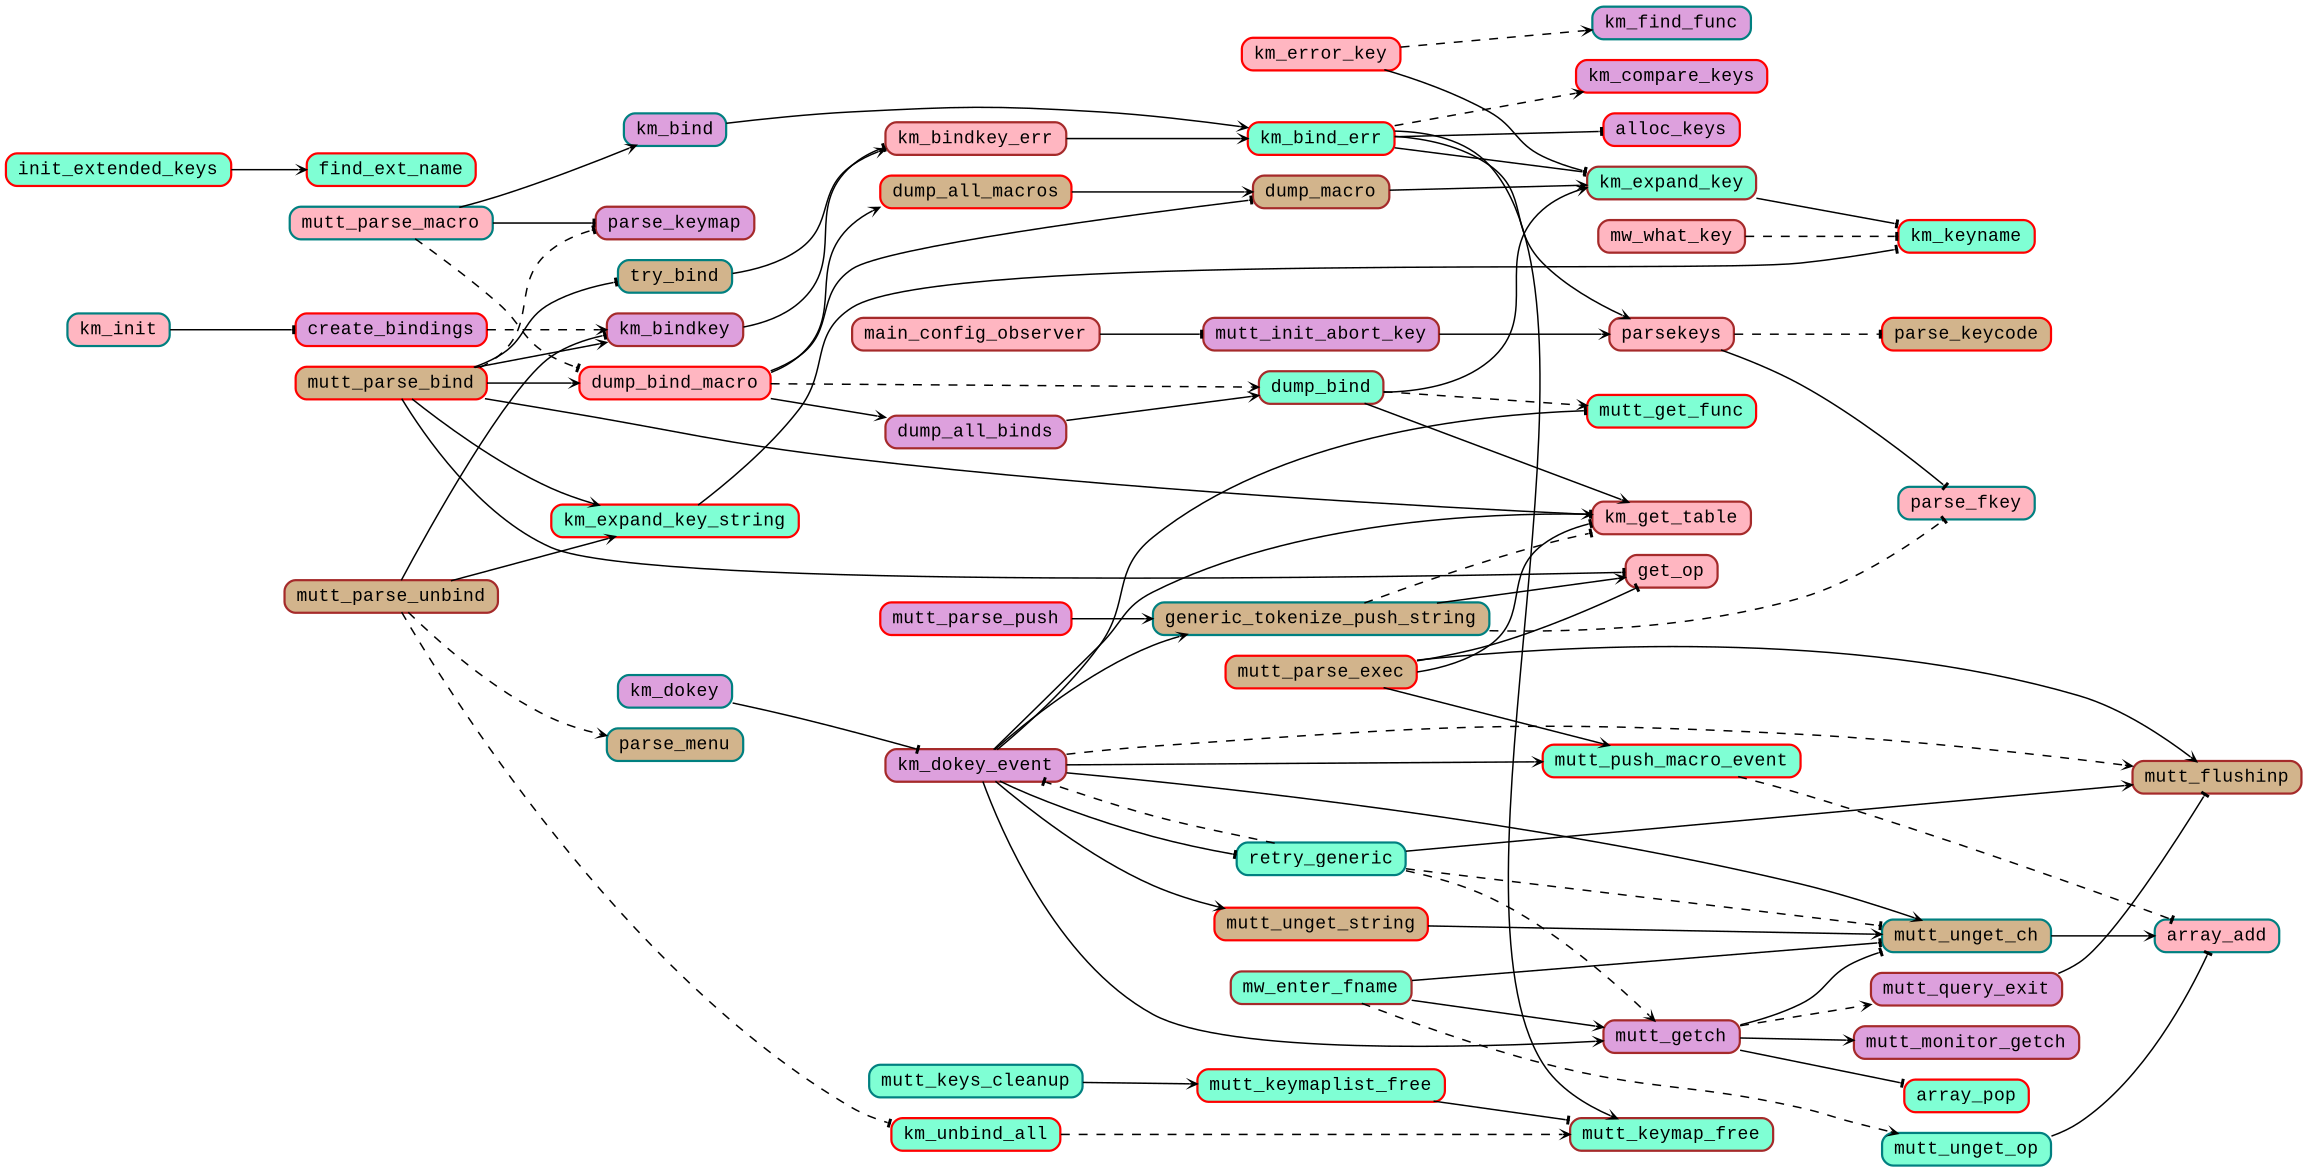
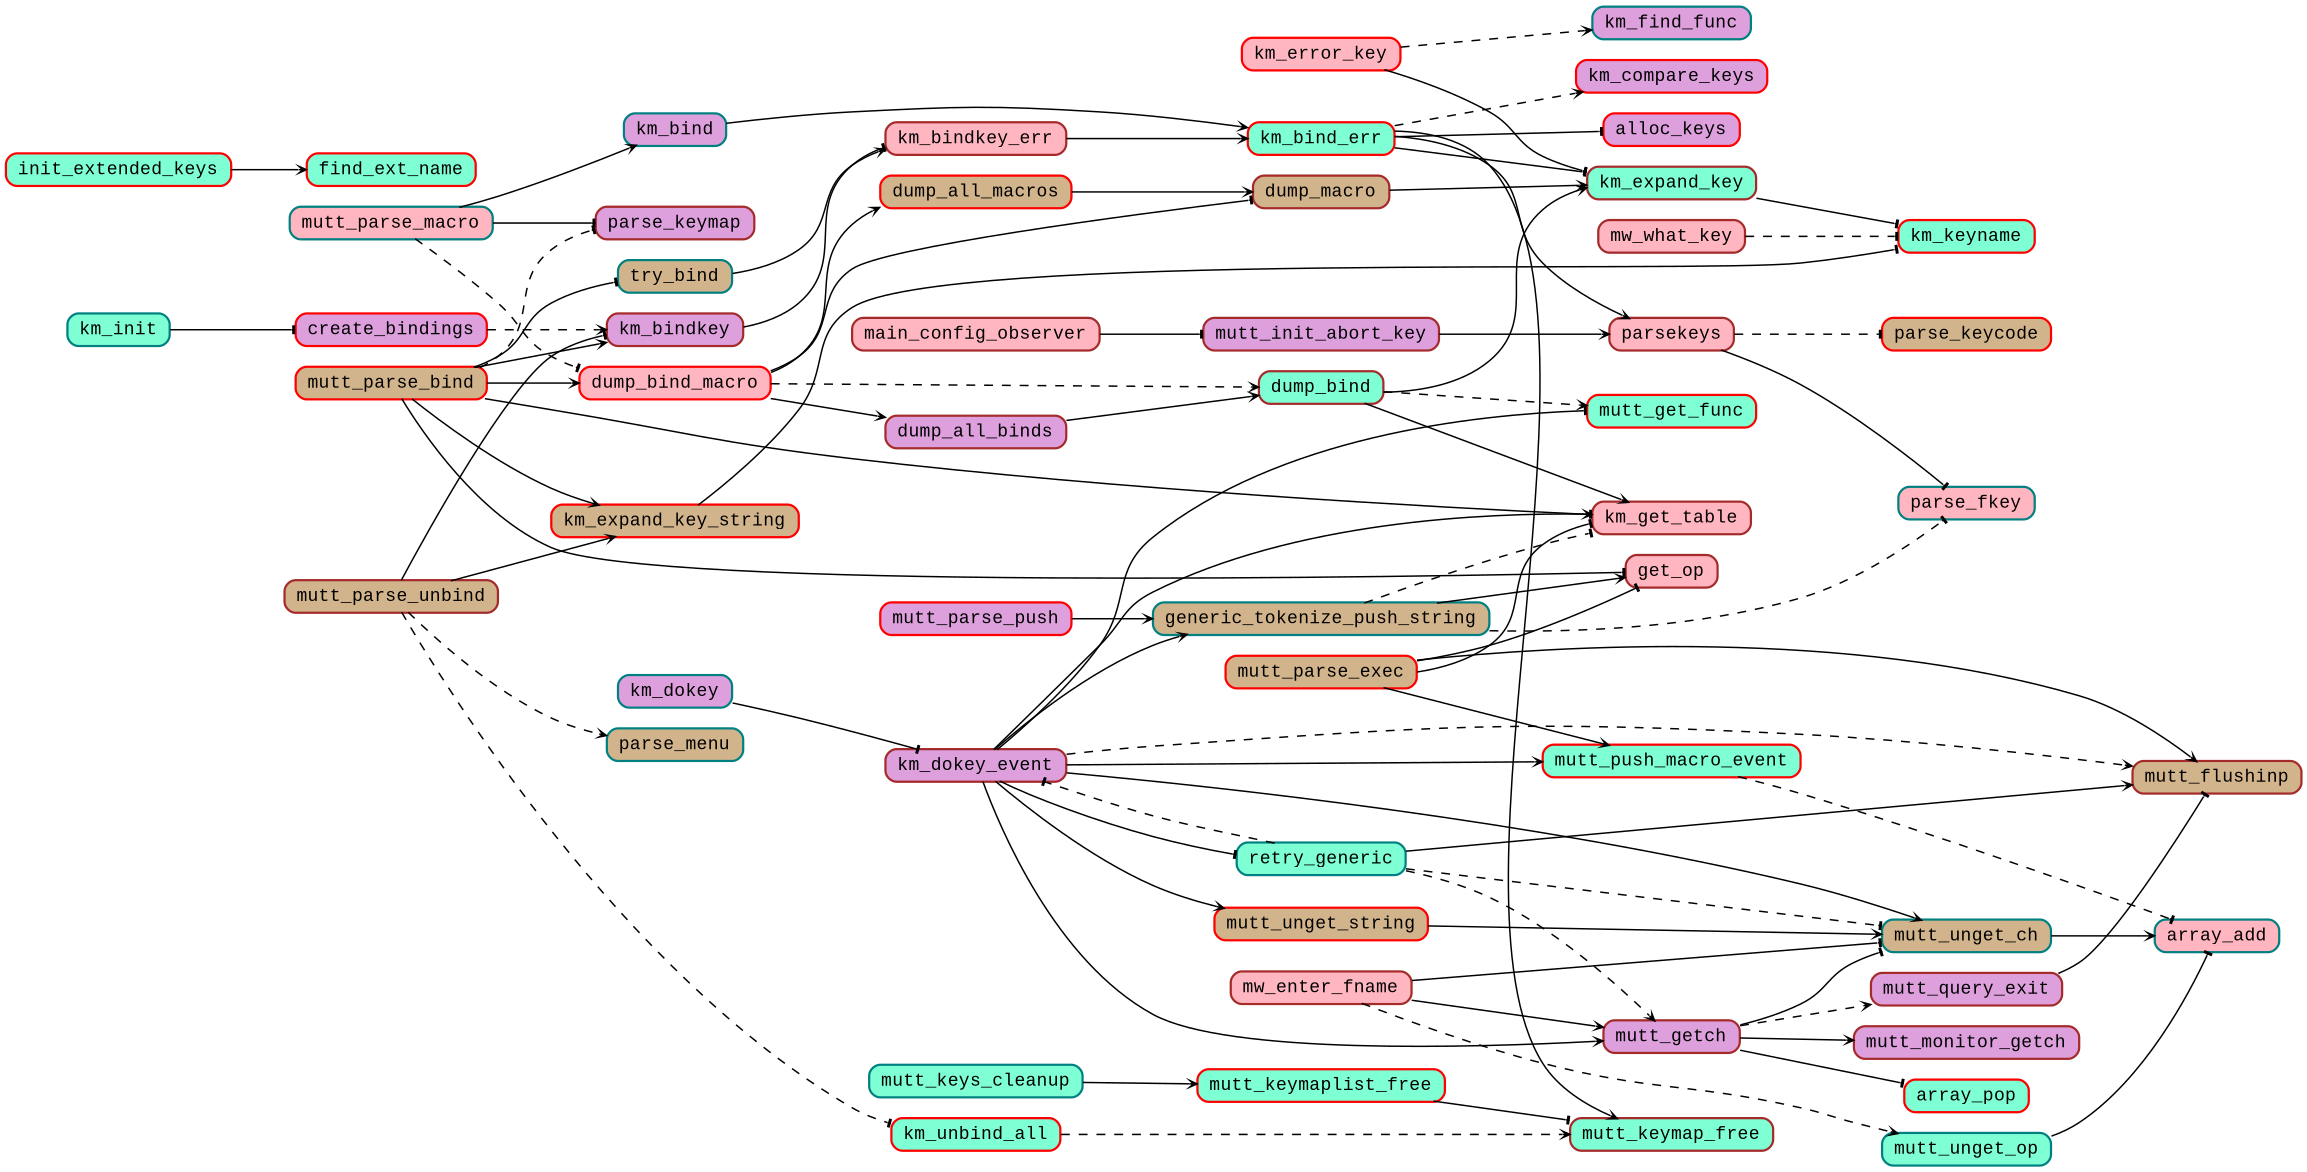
(119, 330) -> (119, 330)
(675, 521) -> (675, 521)
(1321, 988) -> (1321, 988)
